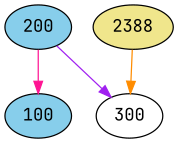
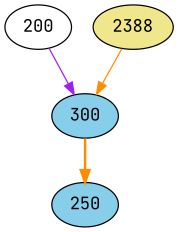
(38, 27) -> (38, 27)
(38, 116) -> none
(130, 116) -> (85, 116)
none -> (85, 205)
